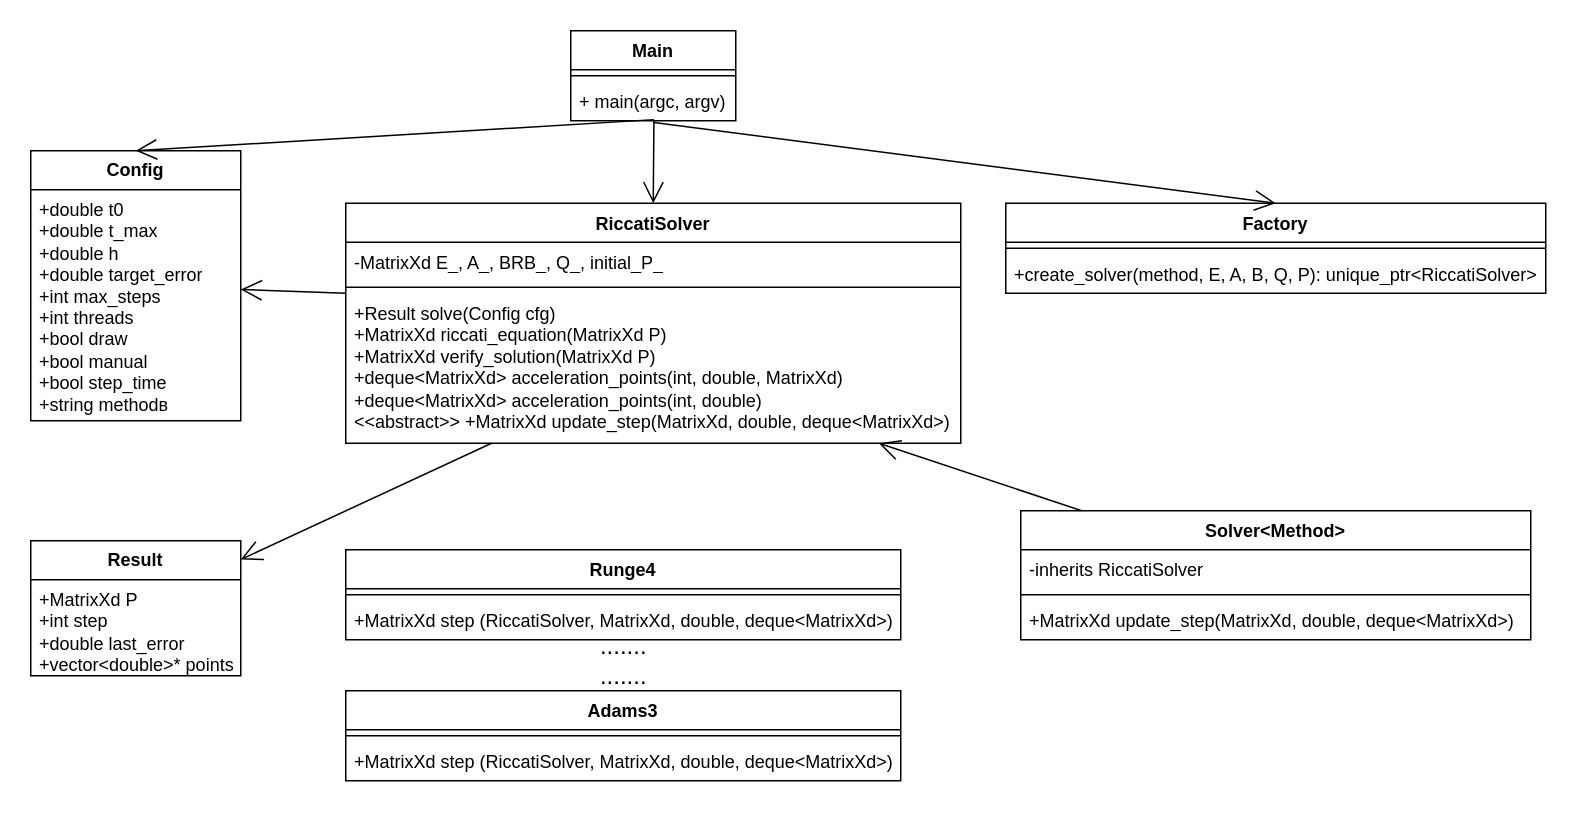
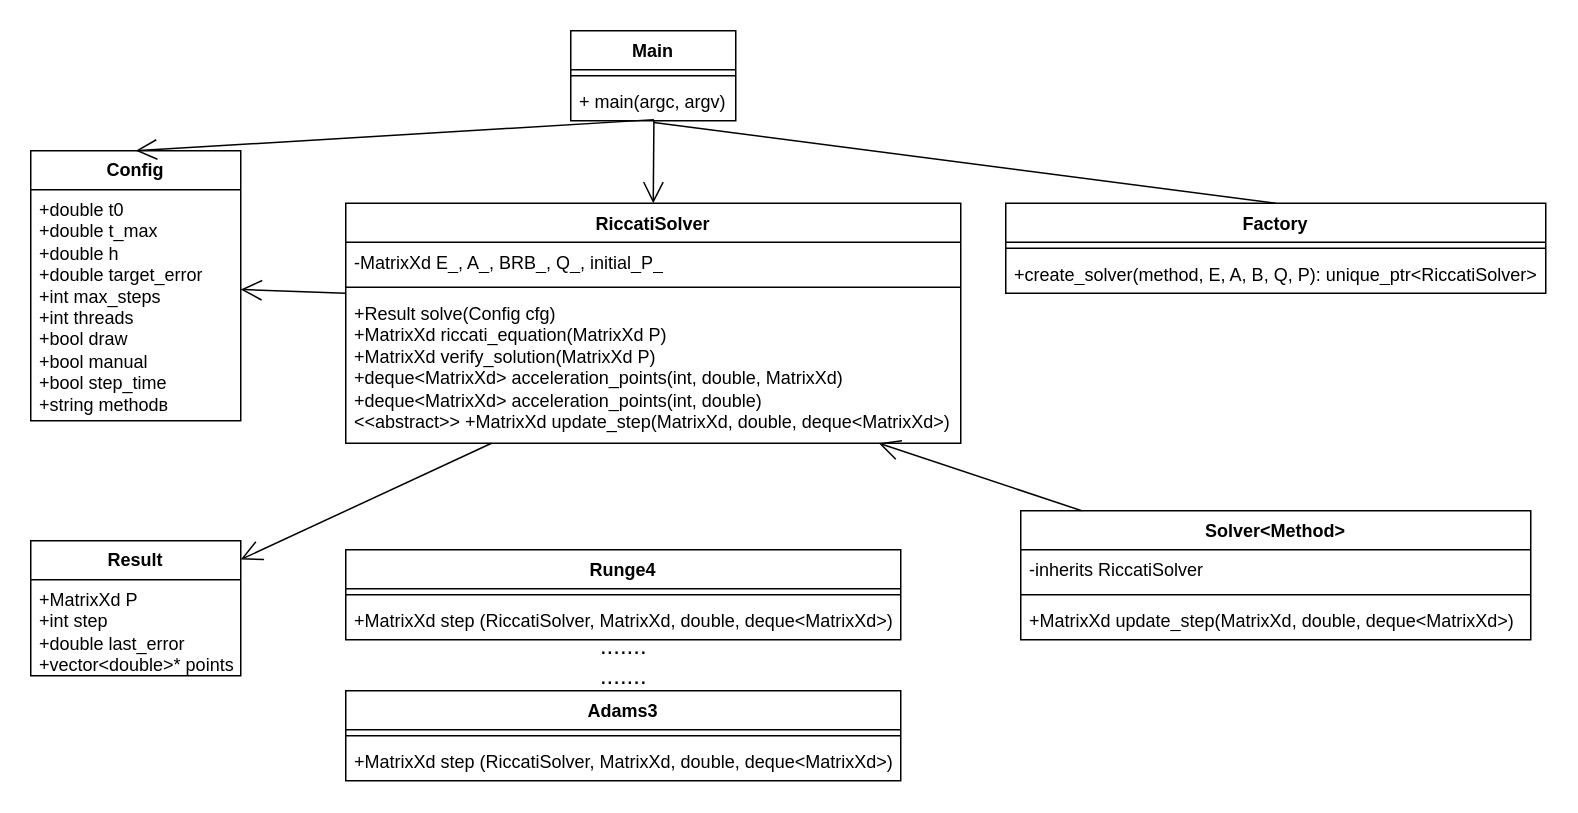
(1269, 202) -> (1270, 202)
